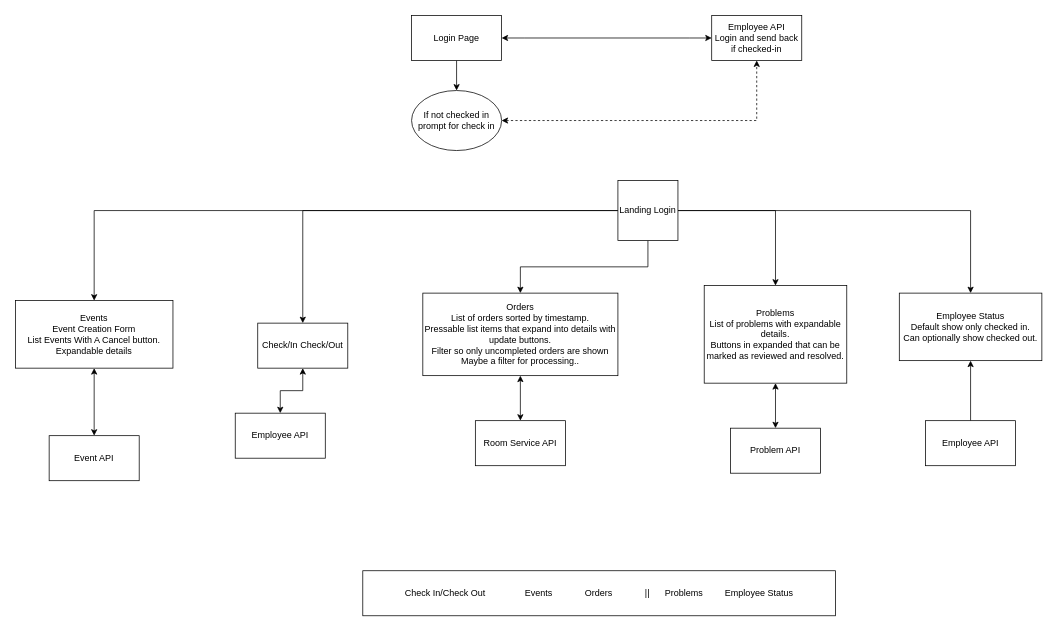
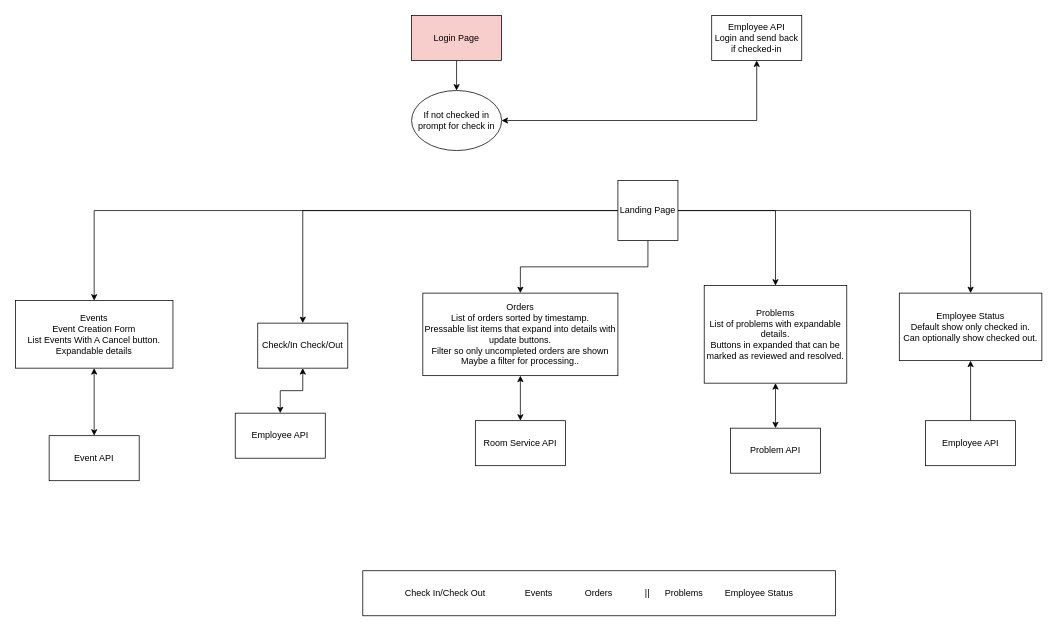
(456, 38) -> (456, 38)
(507, 38) -> none
(659, 120) -> (659, 120)
(648, 210) -> (648, 210)
